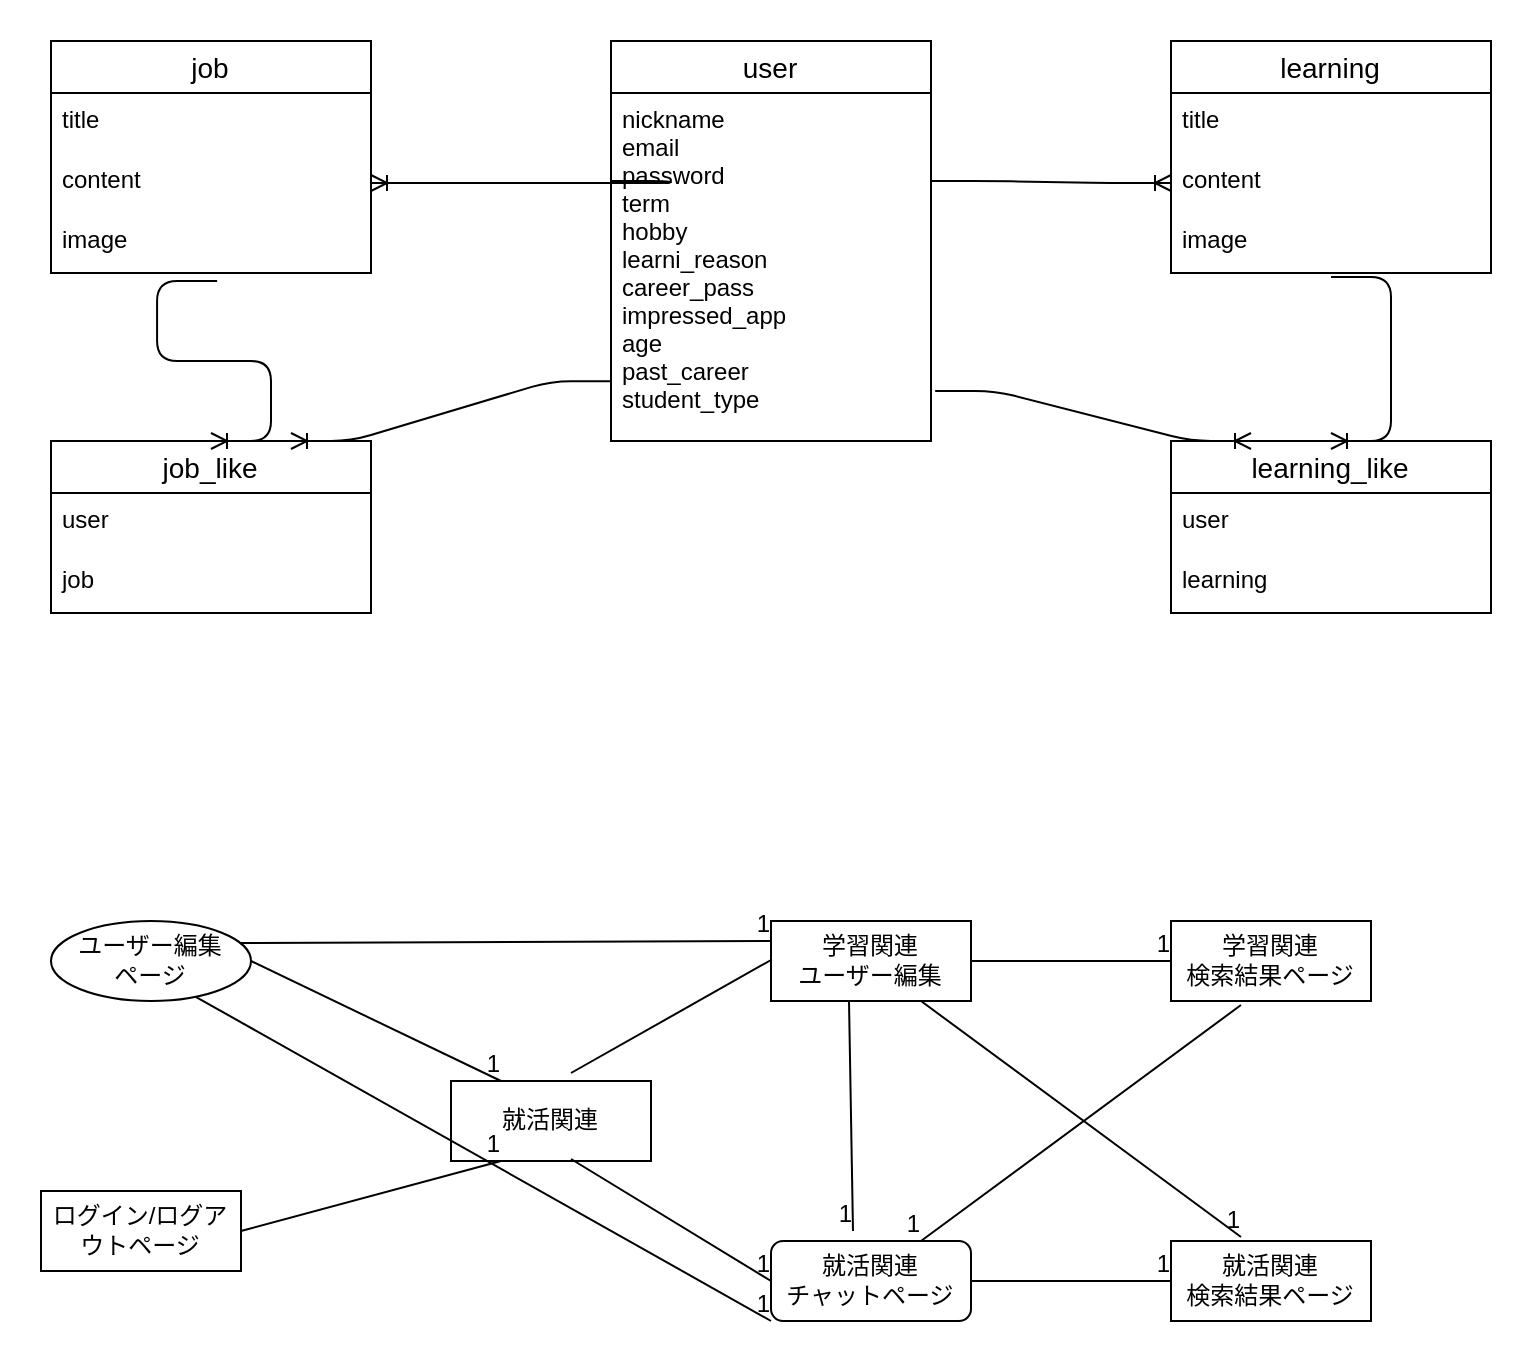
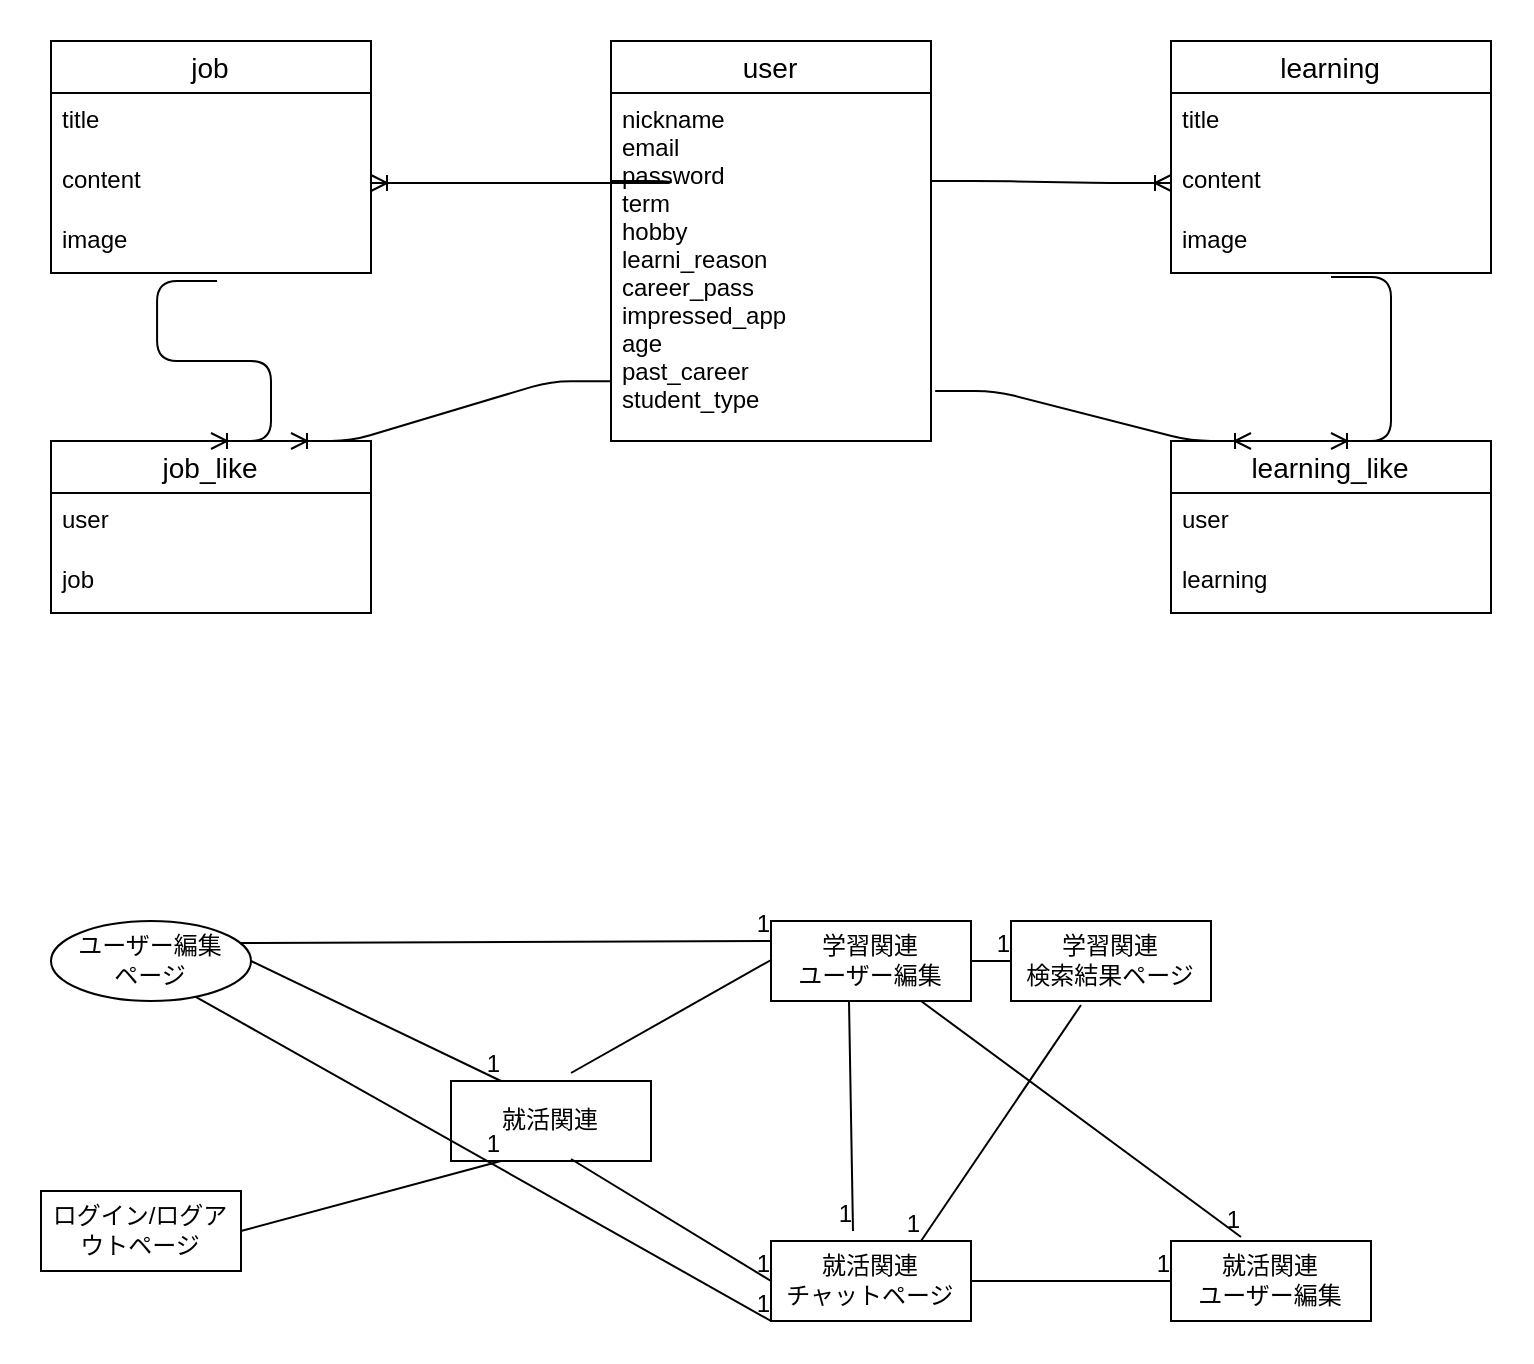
(1271, 961) -> (1111, 961)
(871, 1281) -> (871, 1281)
(1271, 1281) -> (1271, 1281)
